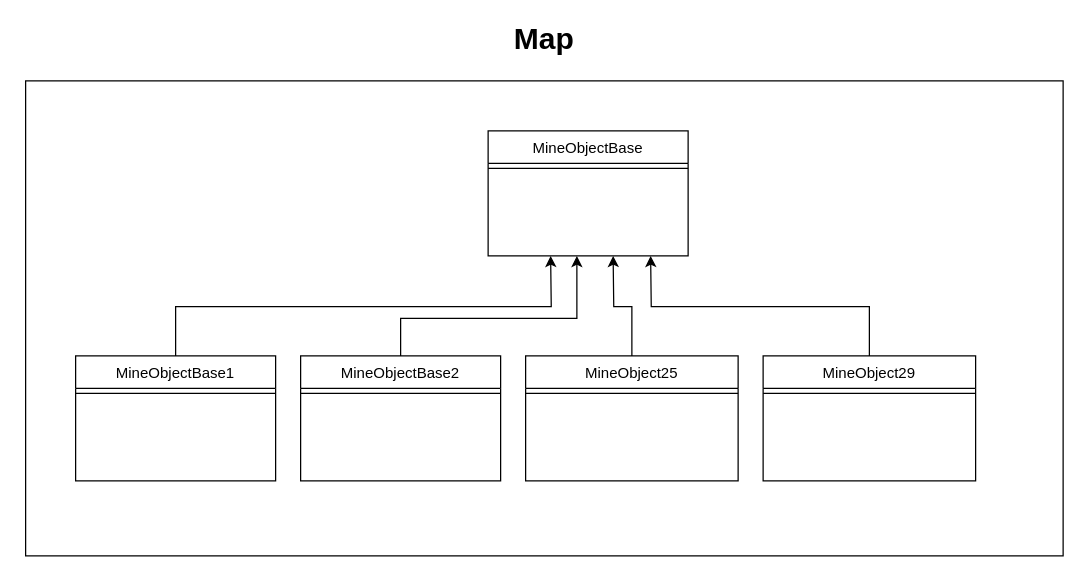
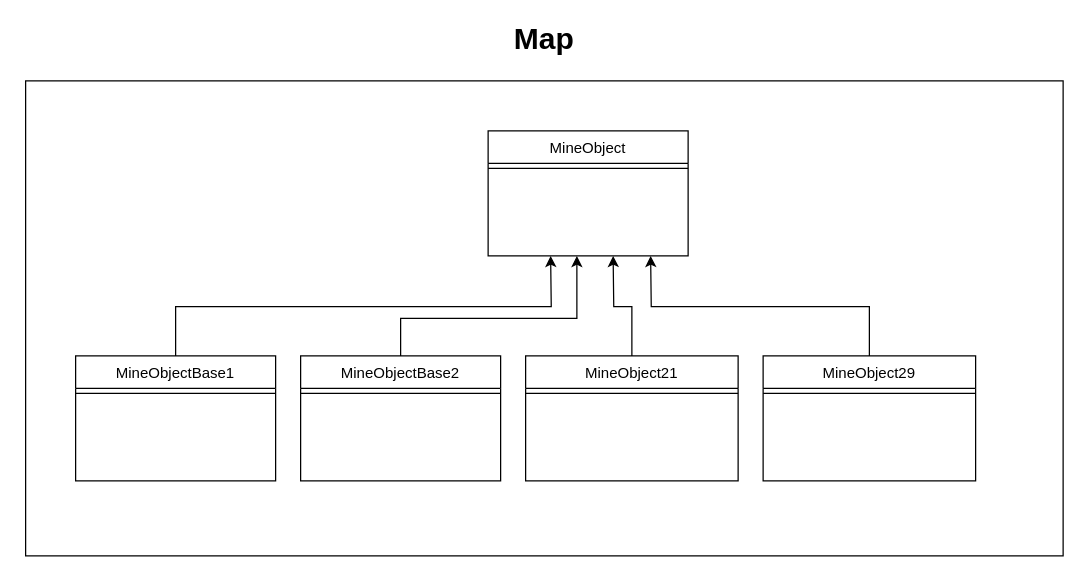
(588, 148) -> (588, 148)
(631, 373) -> (631, 373)
